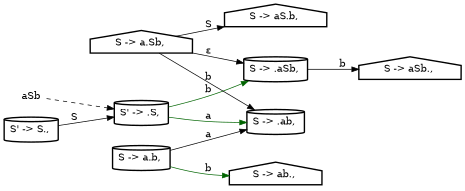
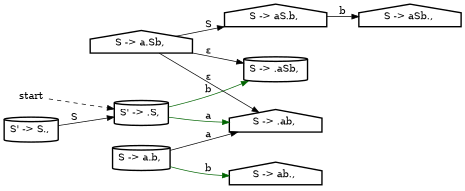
(330, 69) -> (339, 17)
(208, 77) -> (208, 77)
(31, 96) -> (31, 96)
(276, 122) -> (276, 122)
